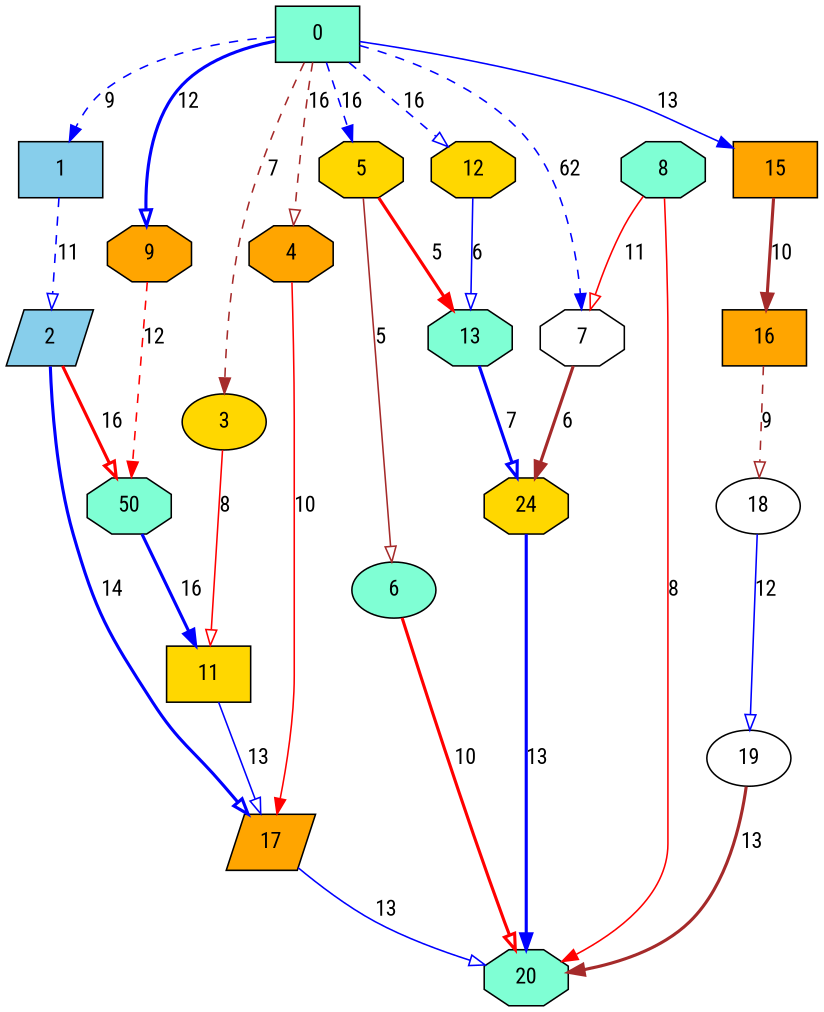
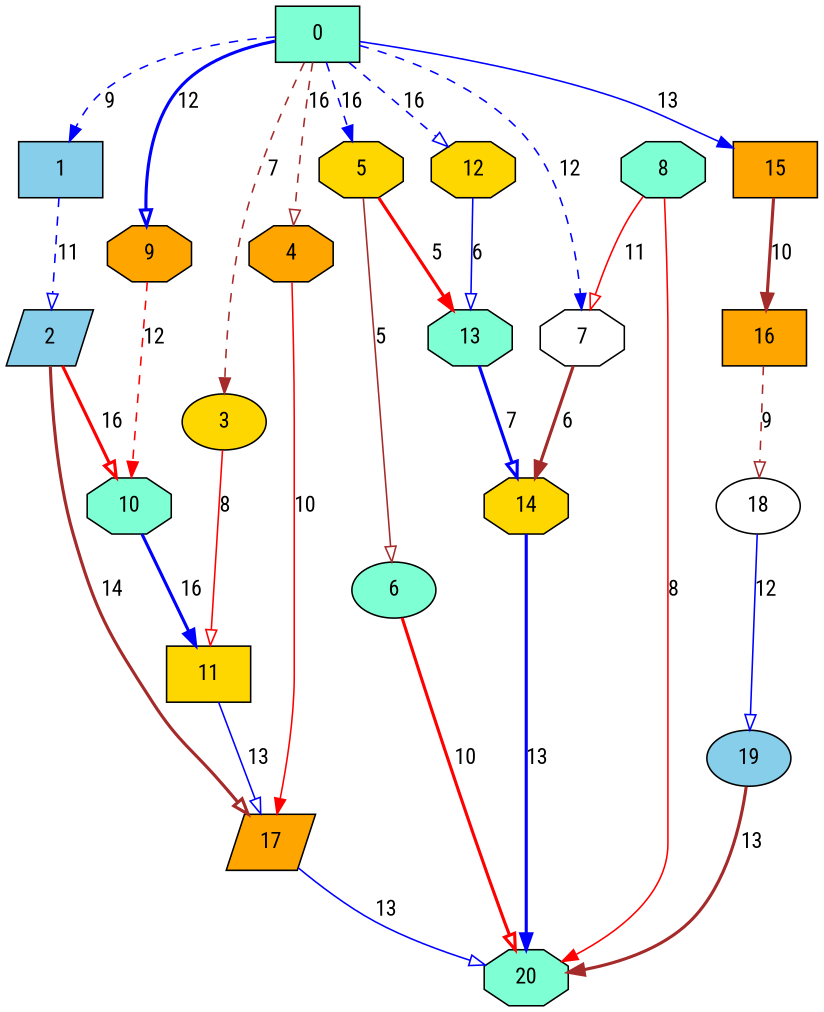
(570, 170) -> (570, 170)
(129, 506) -> (129, 506)
(526, 506) -> (526, 506)
(97, 605) -> (97, 605)
(749, 758) -> (749, 758)
